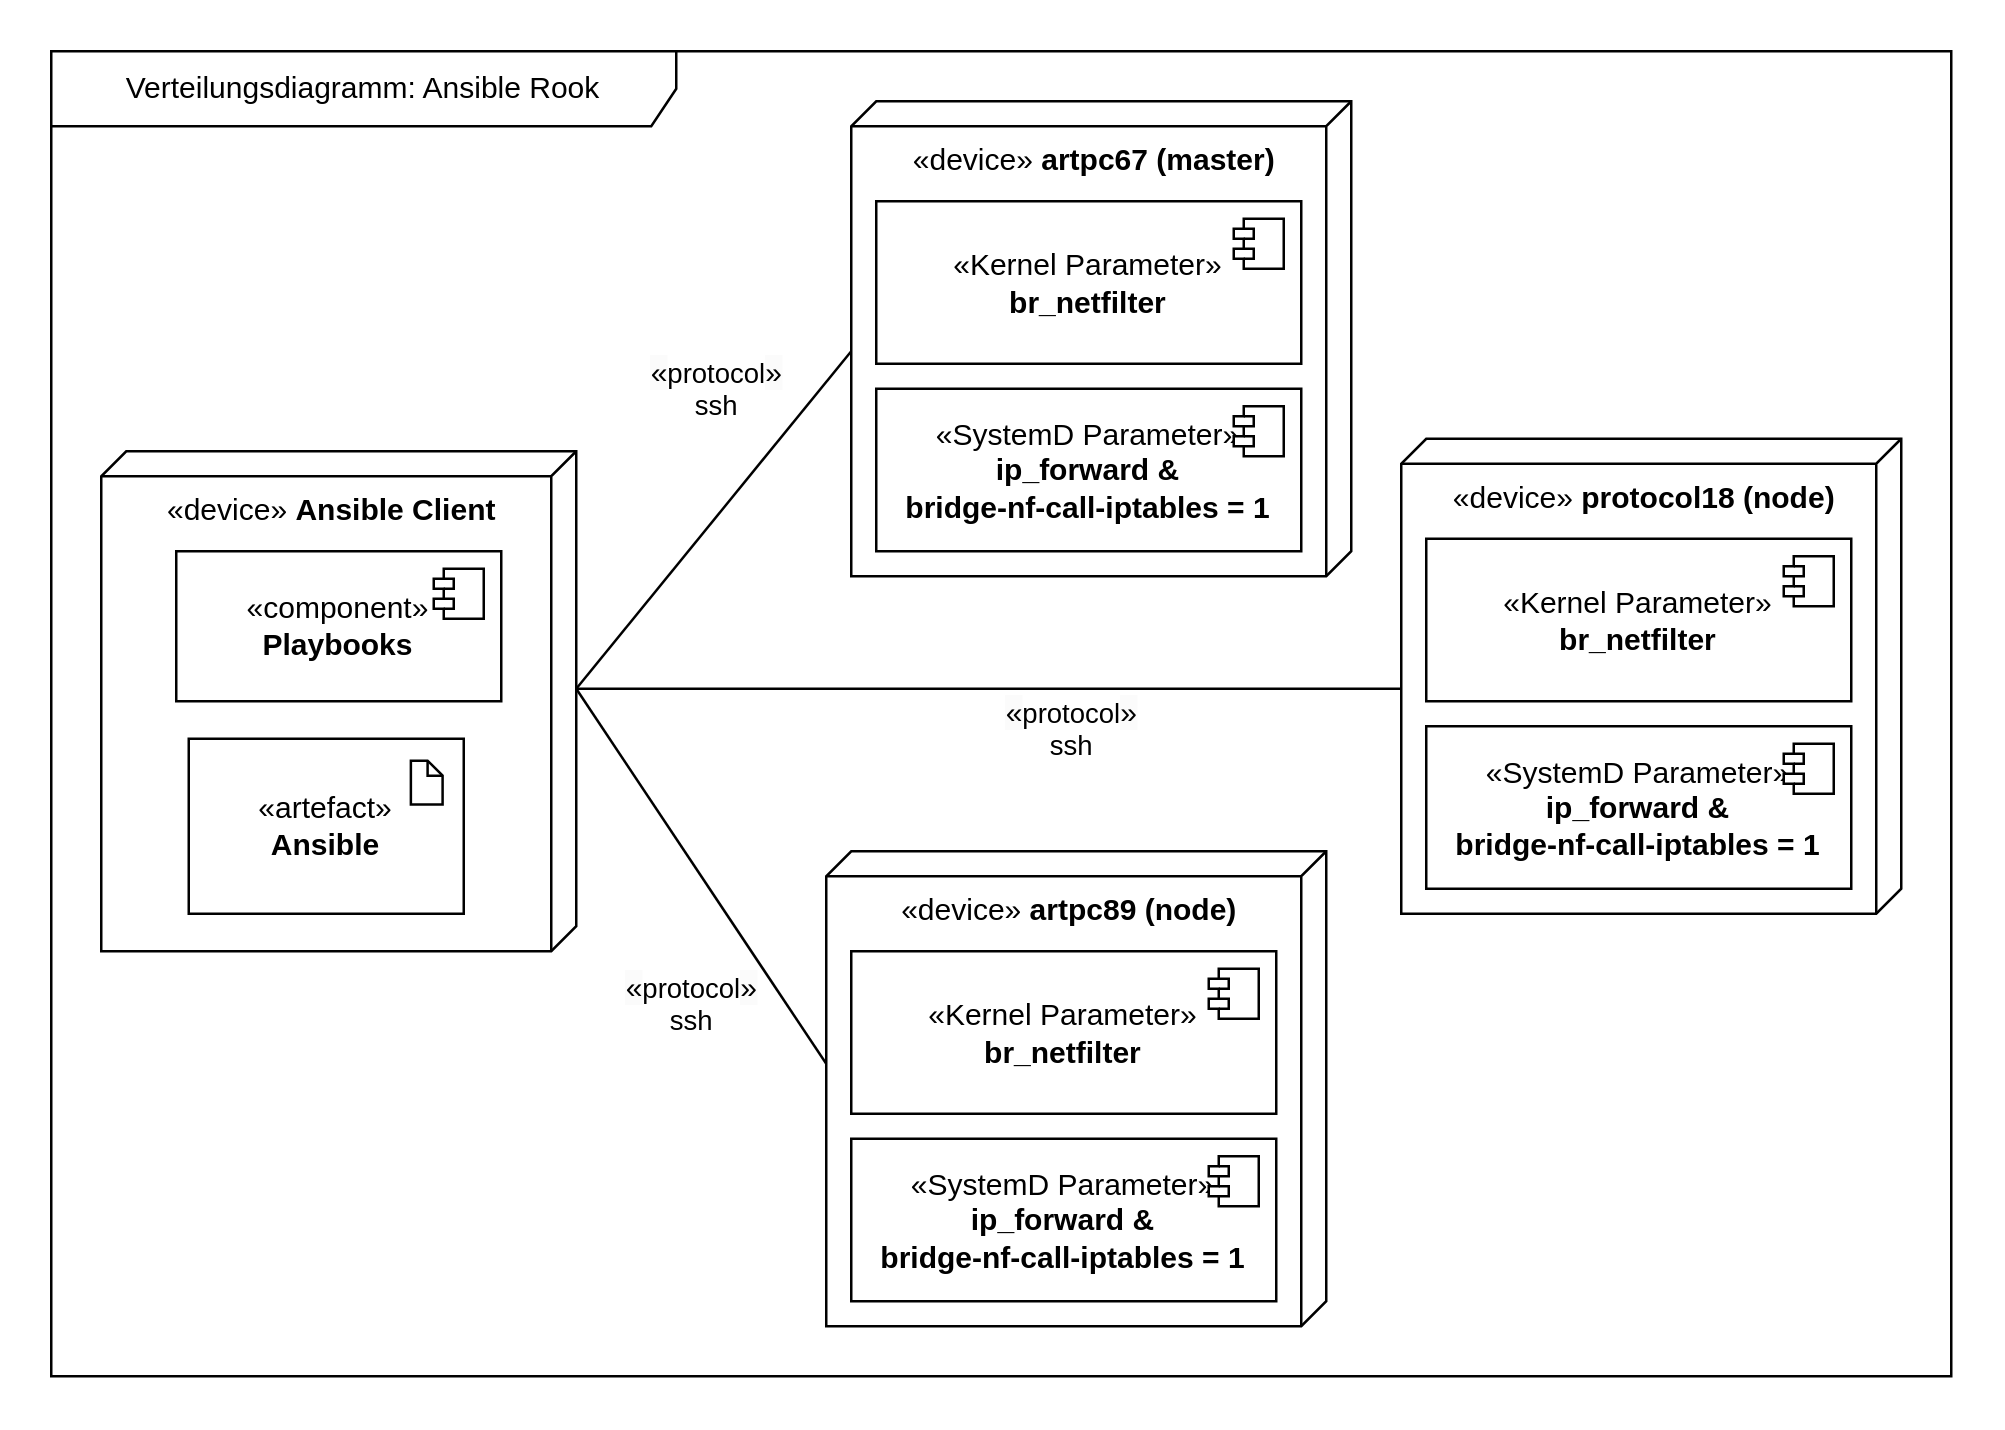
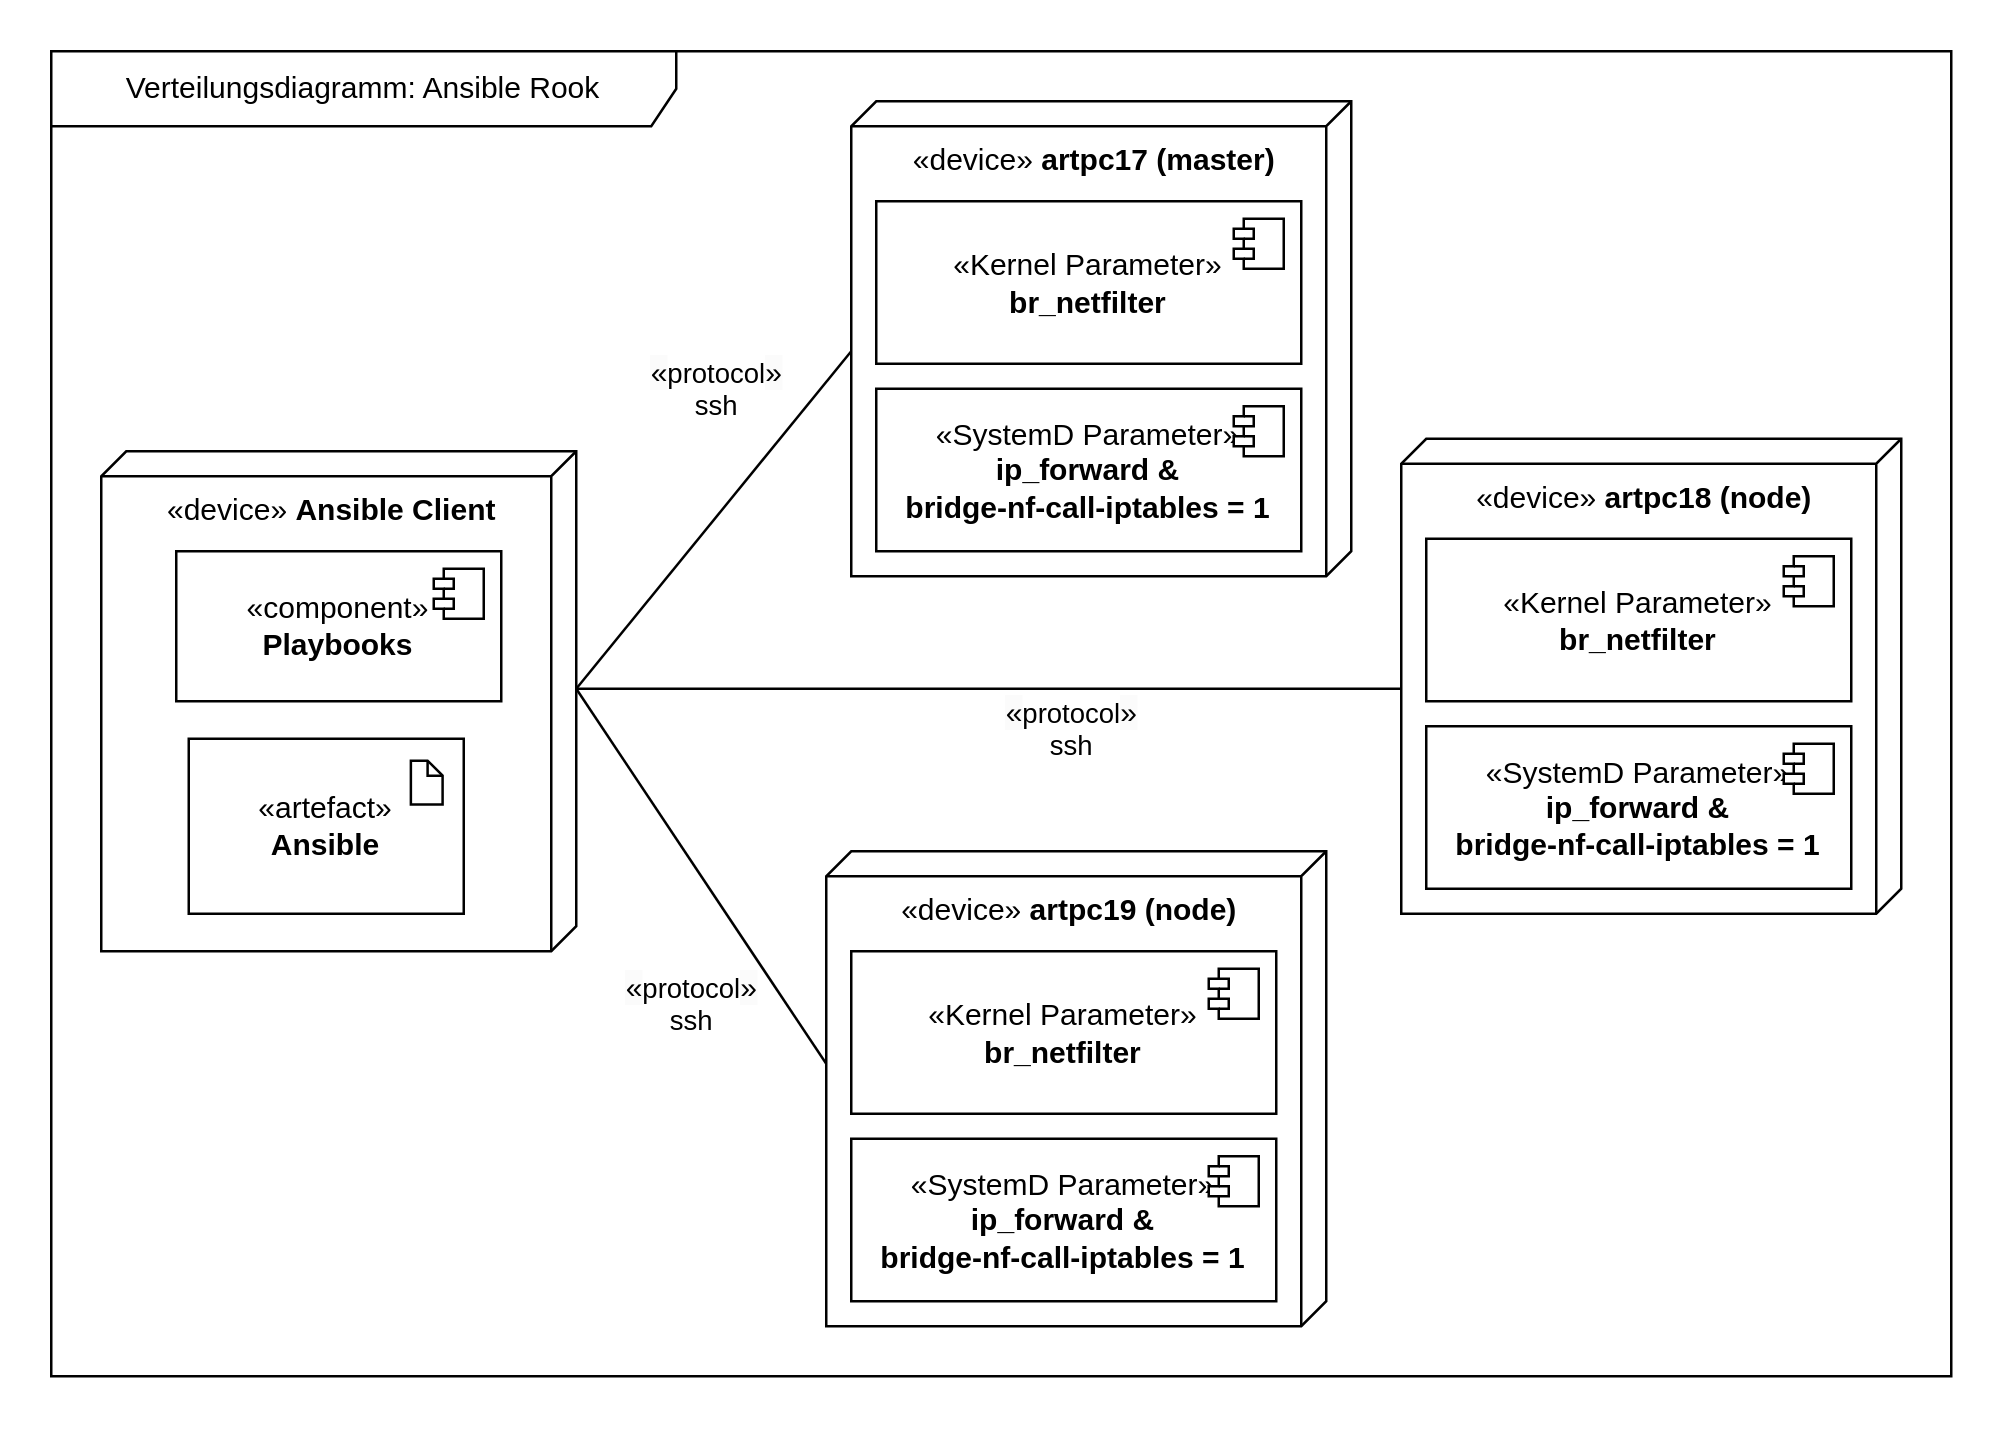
(1095, 162) -> (1095, 162)
(1645, 499) -> (1645, 499)
(1070, 912) -> (1070, 912)
